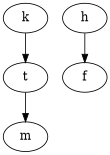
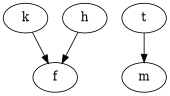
(26, 44) -> (38, 44)
